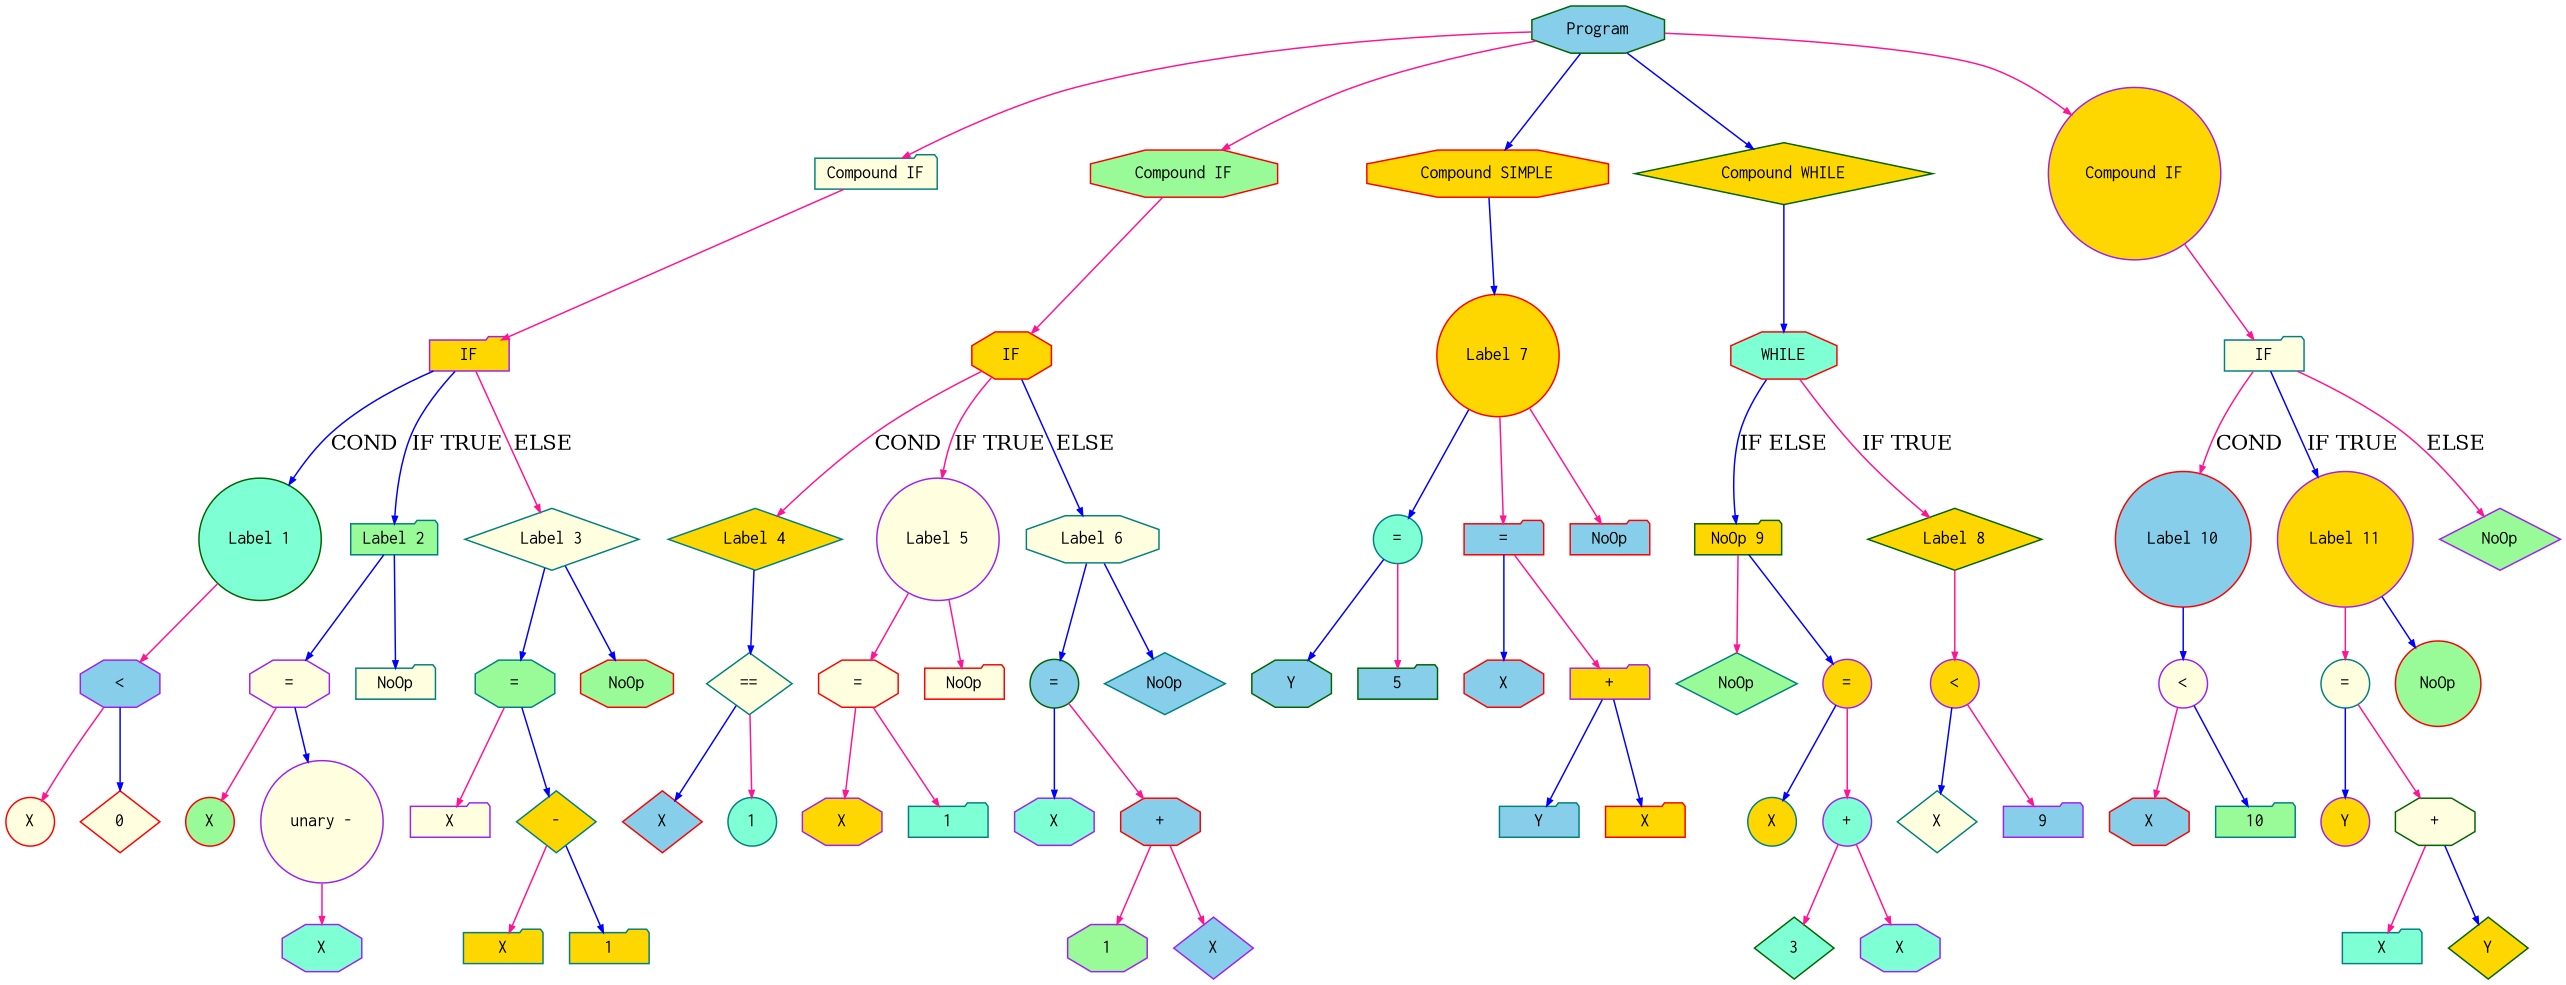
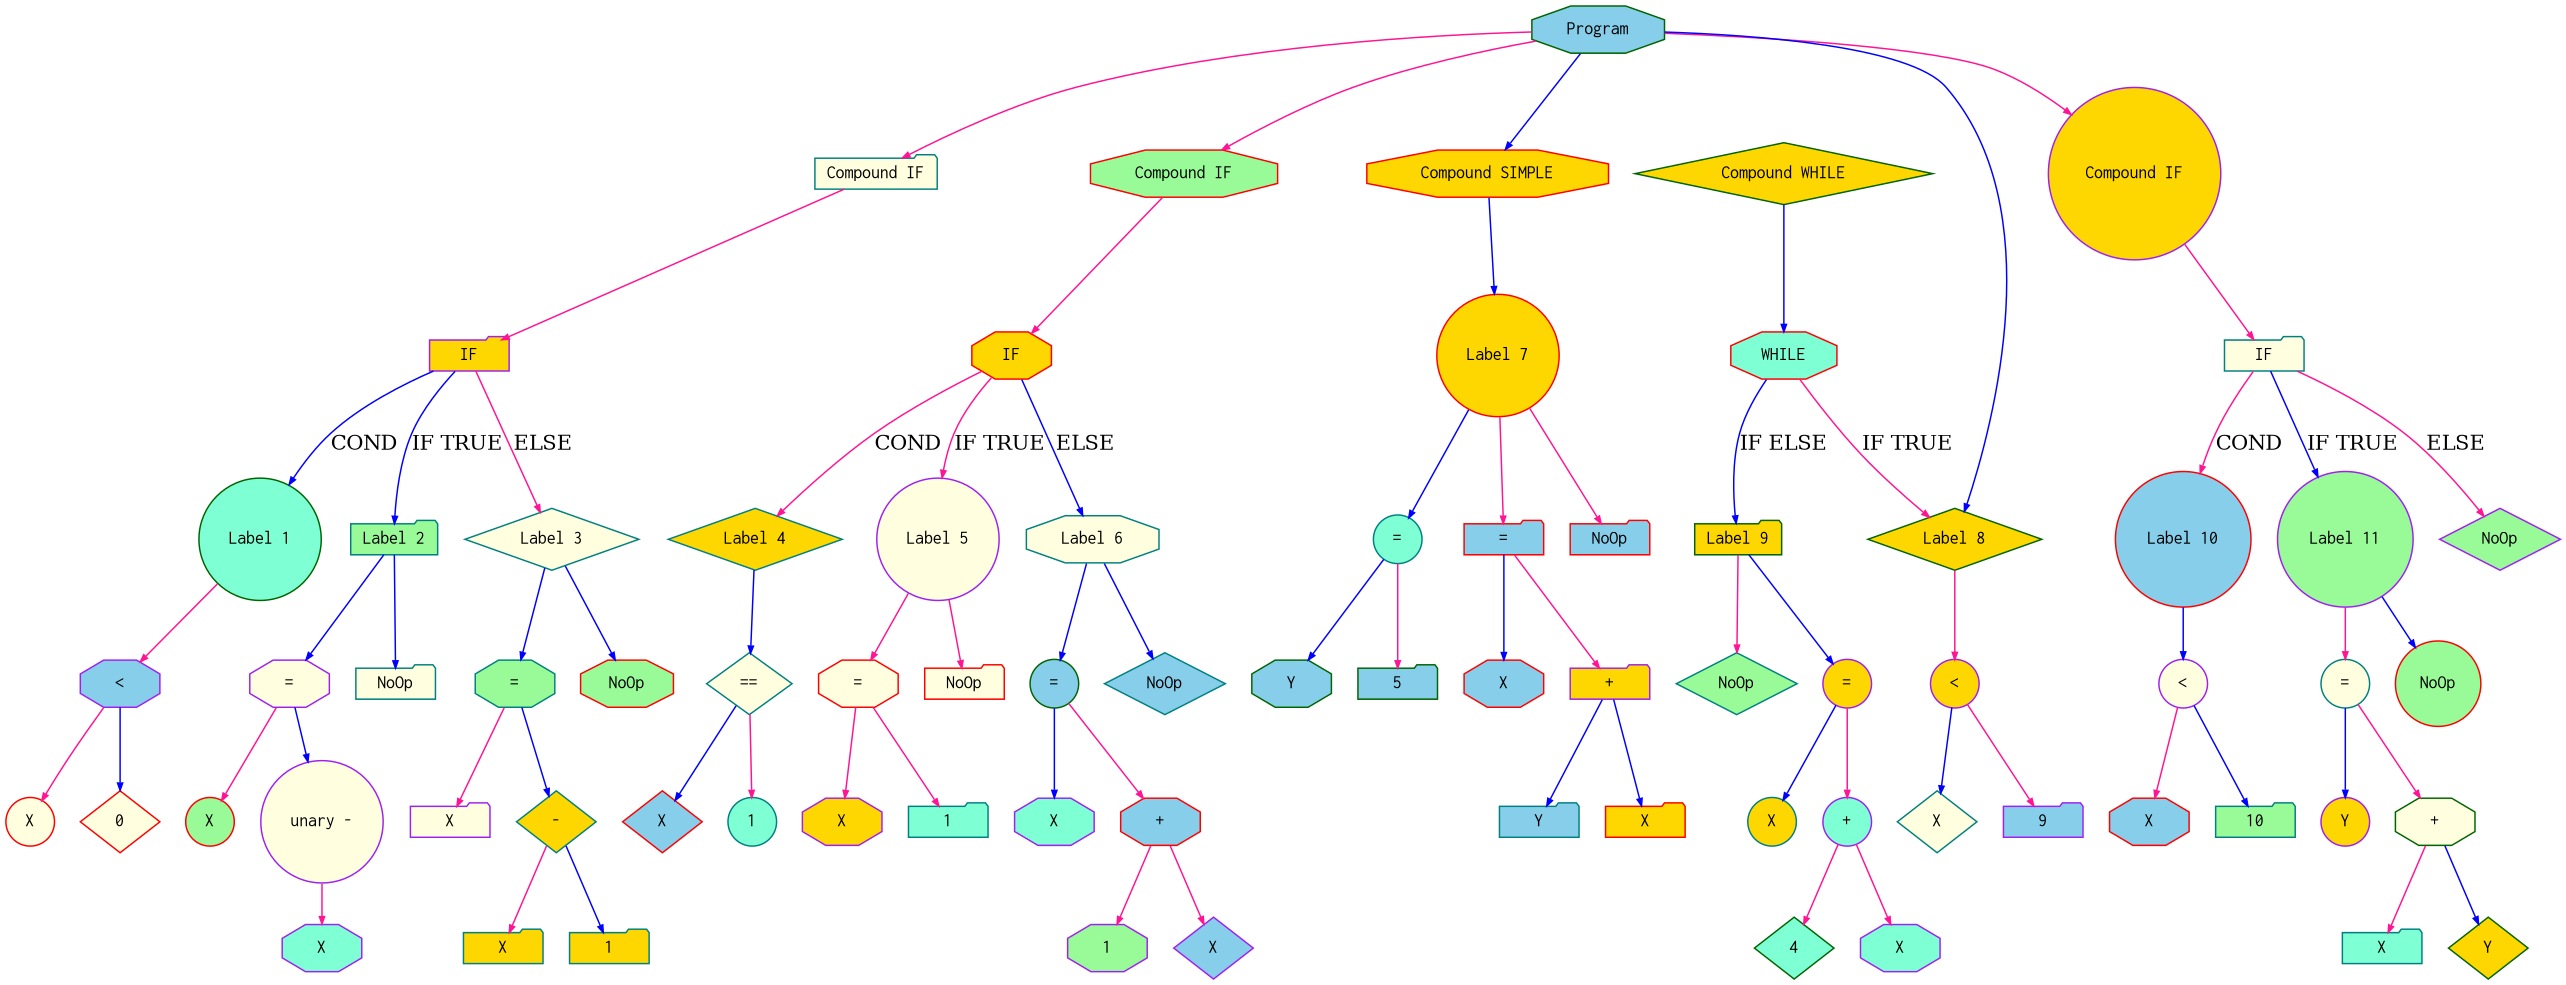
(1687, 99) -> (1982, 149)
(1738, 539) -> (1738, 539)
(2345, 539) -> (2345, 539)
(1794, 948) -> (1794, 948)
